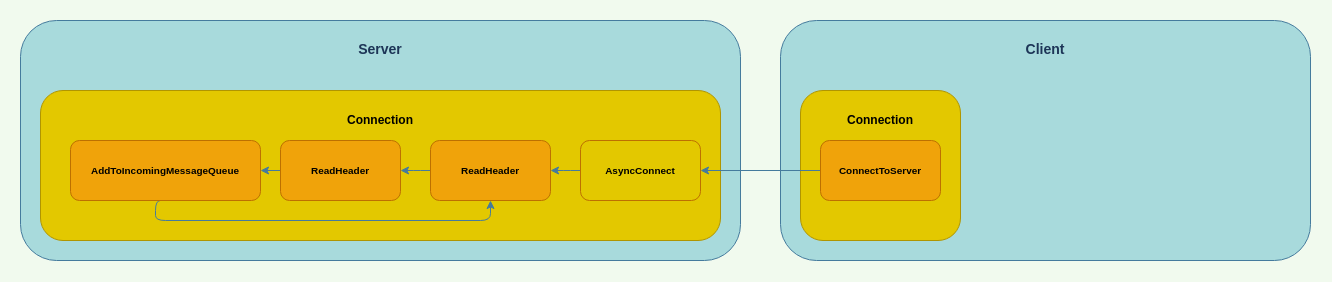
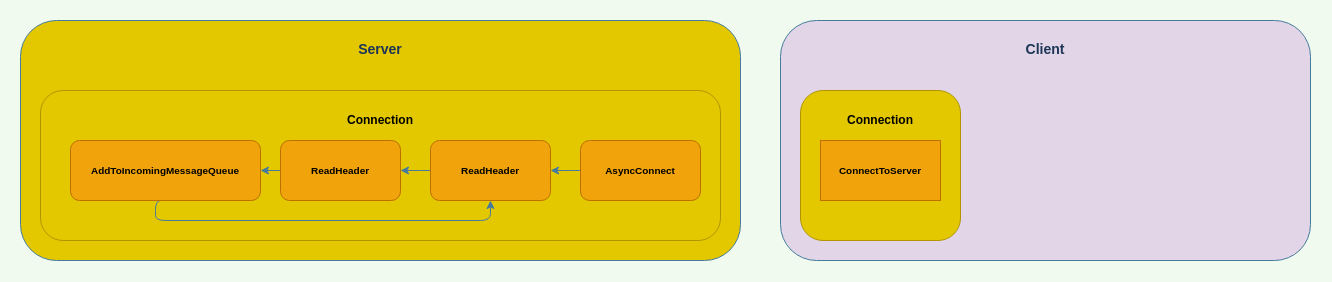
(381, 35) -> (381, 35)
(1046, 141) -> (1046, 141)
(641, 171) -> (641, 171)
(764, 171) -> none
(881, 171) -> (881, 171)
